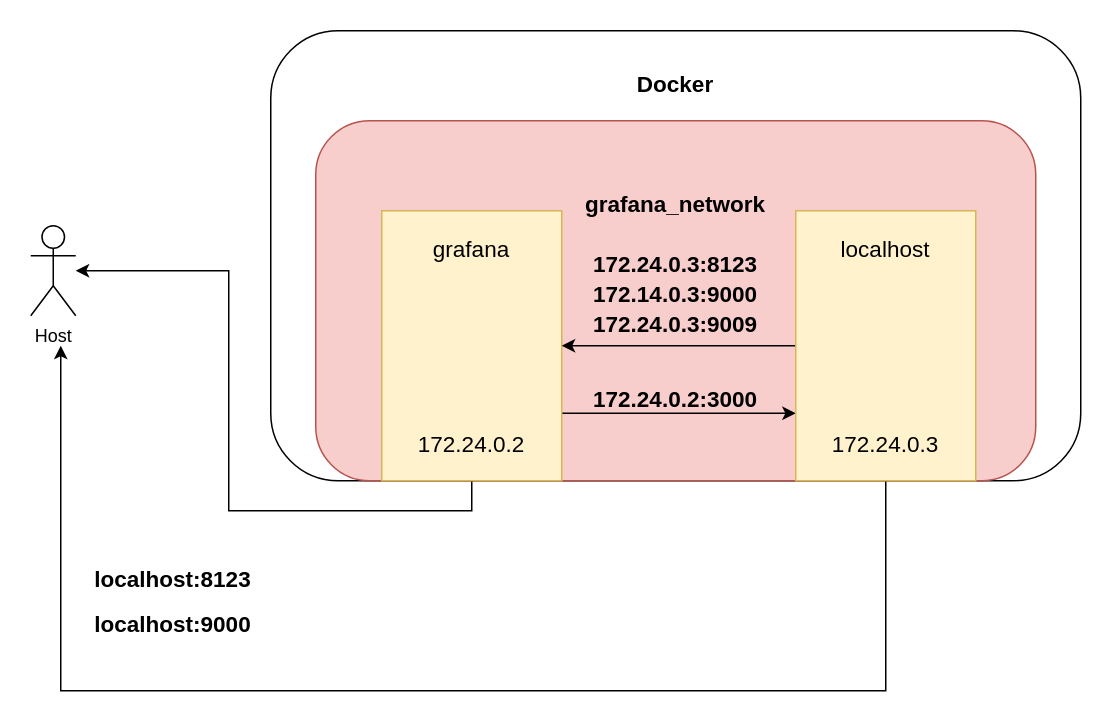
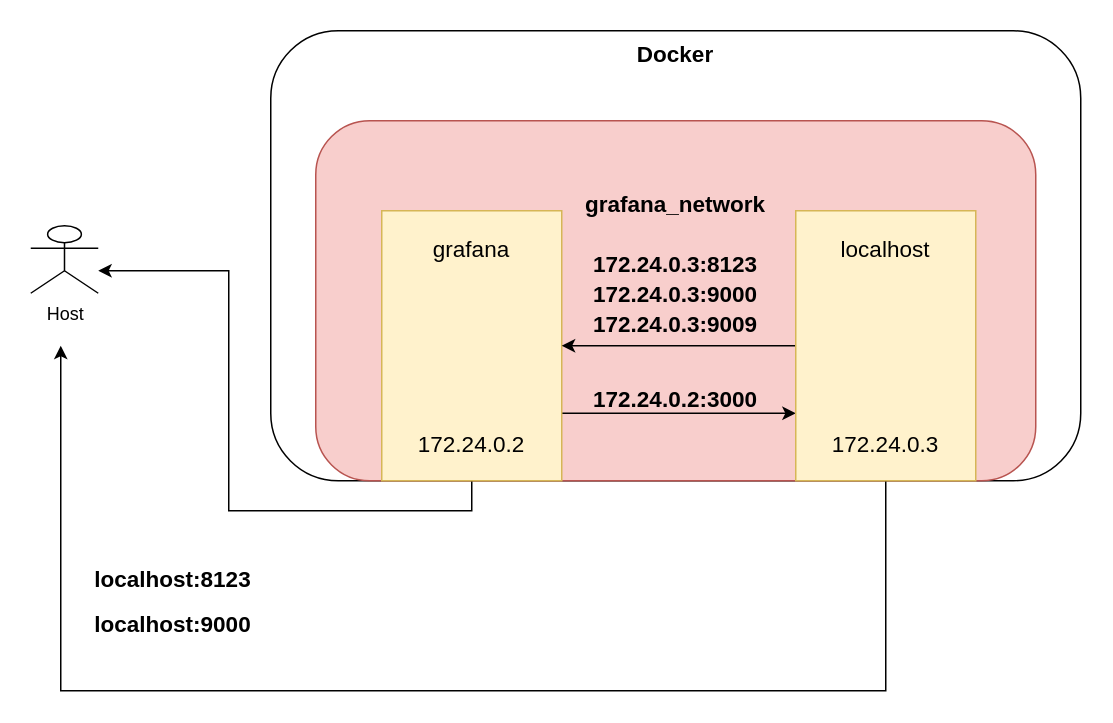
(676, 83) -> (676, 53)
(53, 271) -> (65, 260)
(676, 293) -> (676, 293)
